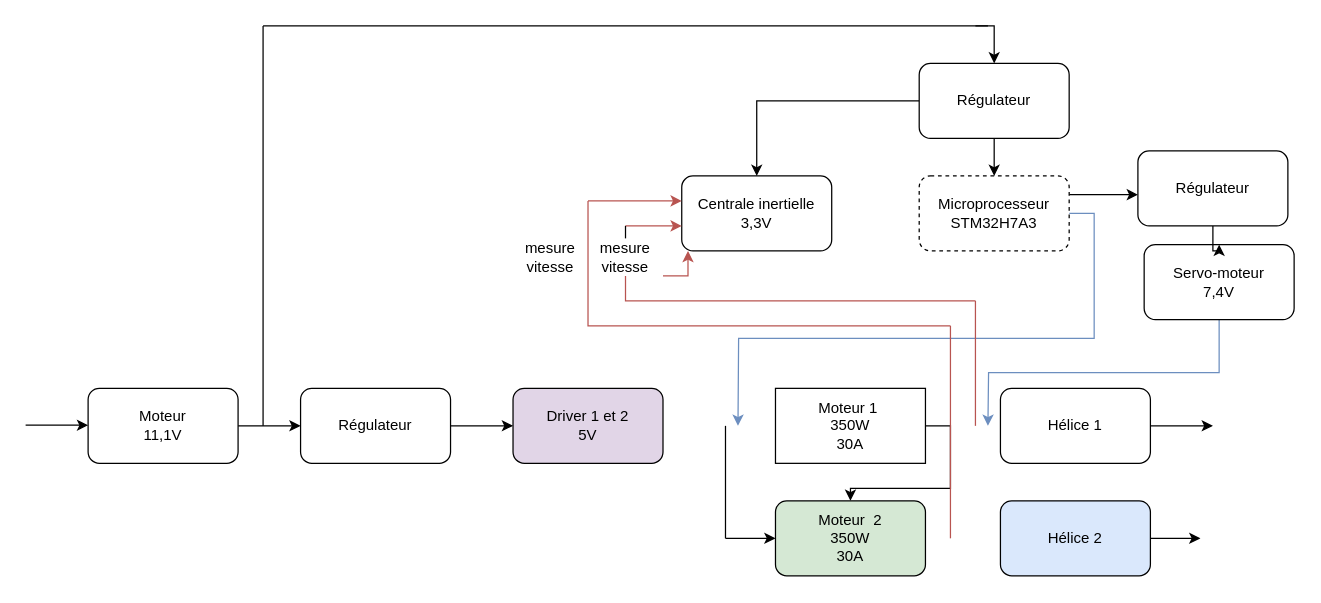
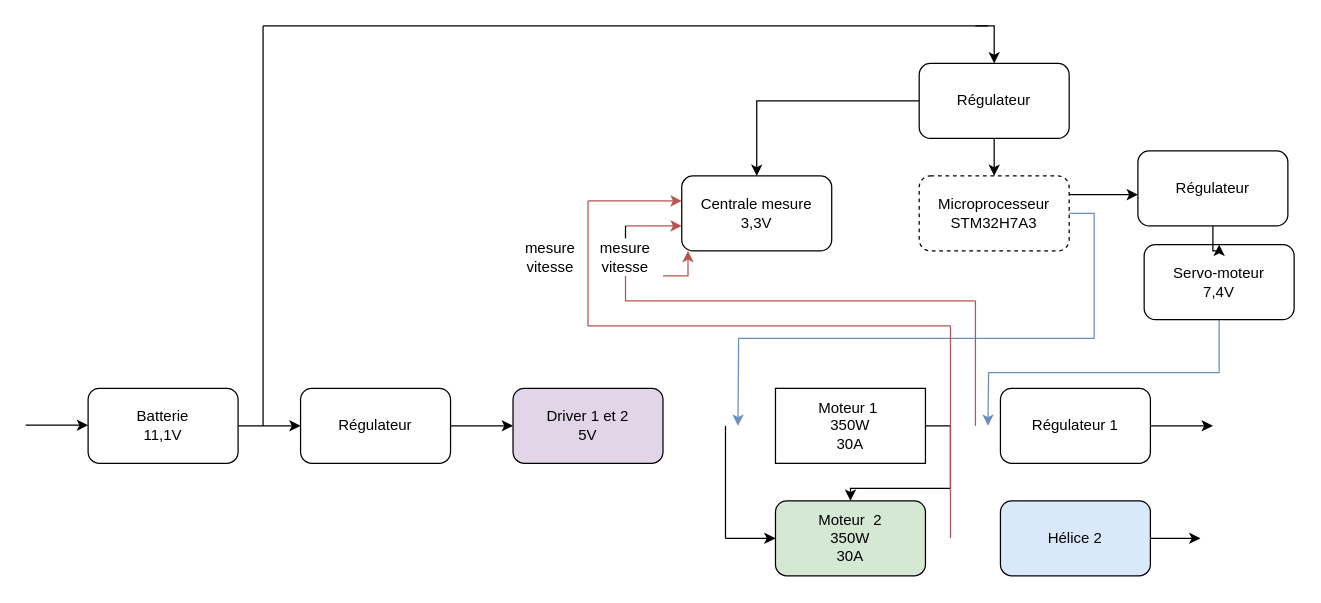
(757, 213) -> (757, 213)
(163, 426) -> (163, 426)
(1076, 426) -> (1076, 426)
